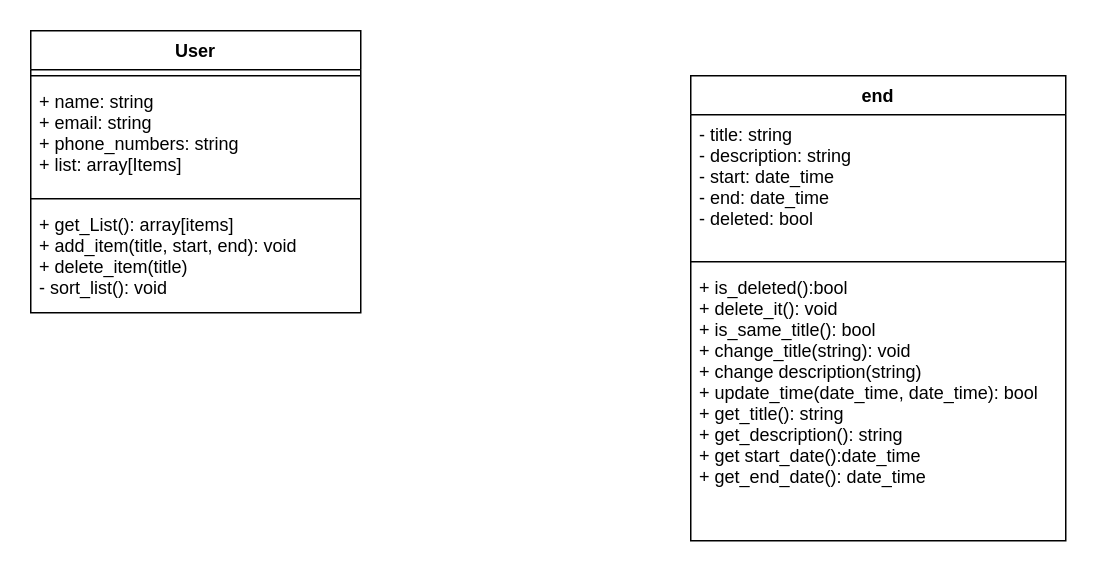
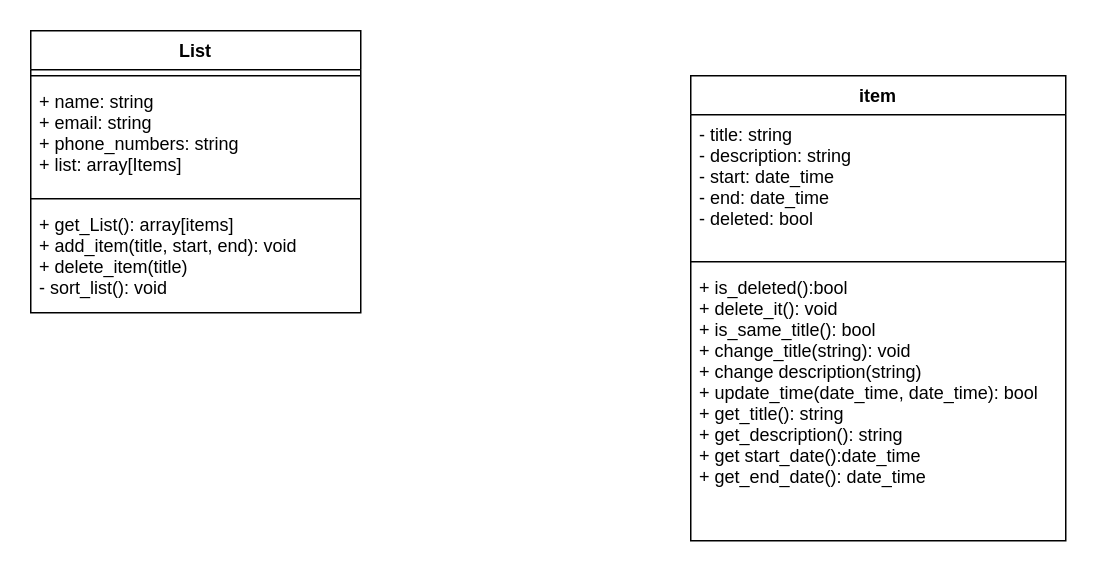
(195, 51) -> (195, 51)
(878, 96) -> (878, 96)
